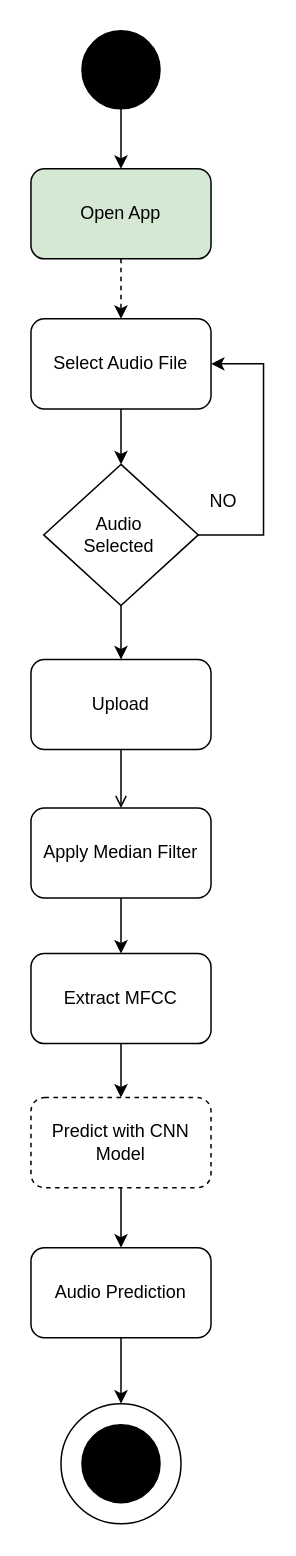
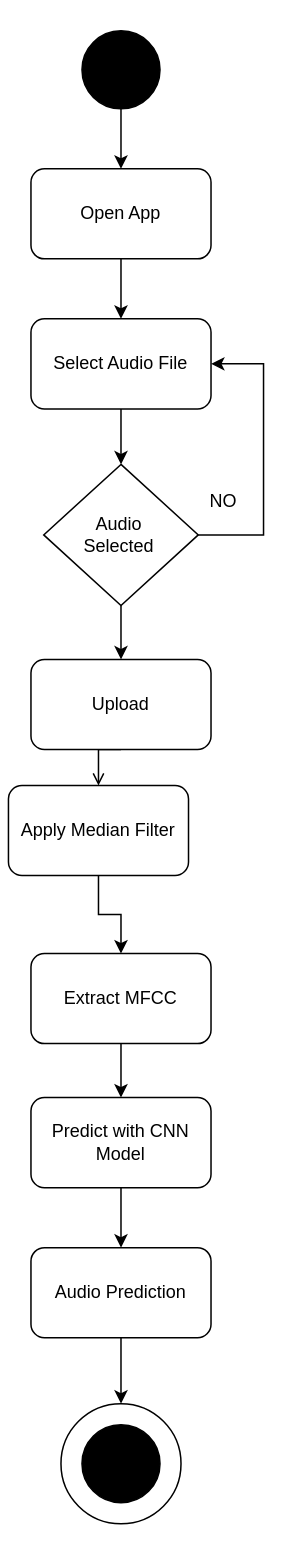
(121, 214) -> (121, 214)
(121, 283) -> (121, 283)
(121, 853) -> (98, 830)
(121, 1142) -> (121, 1142)
